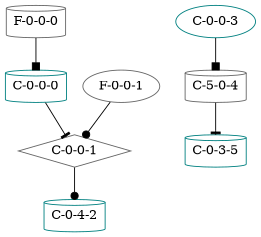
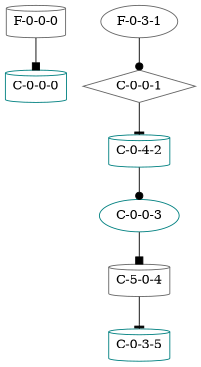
(121, 86) -> (139, 22)
(55, 118) -> none
(75, 180) -> (139, 116)
none -> (139, 180)
